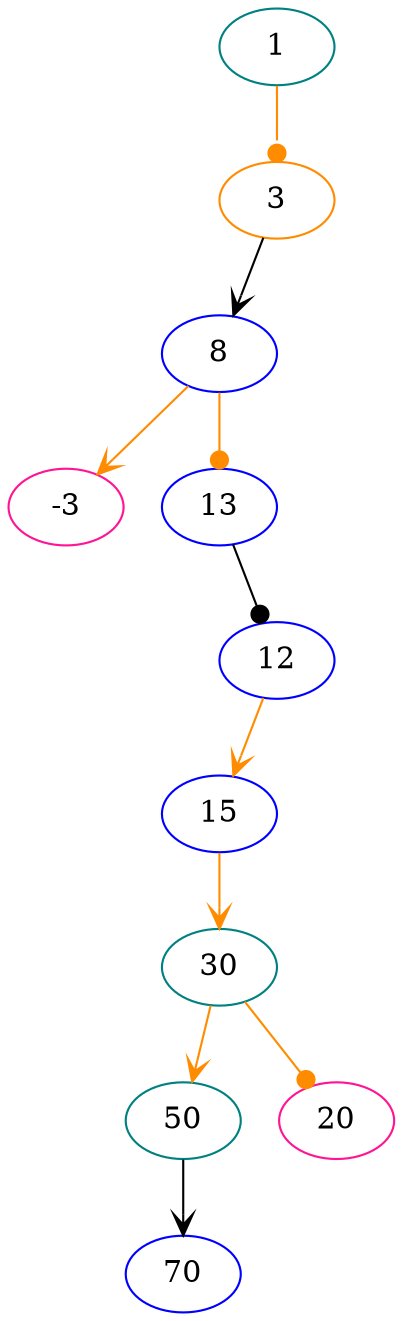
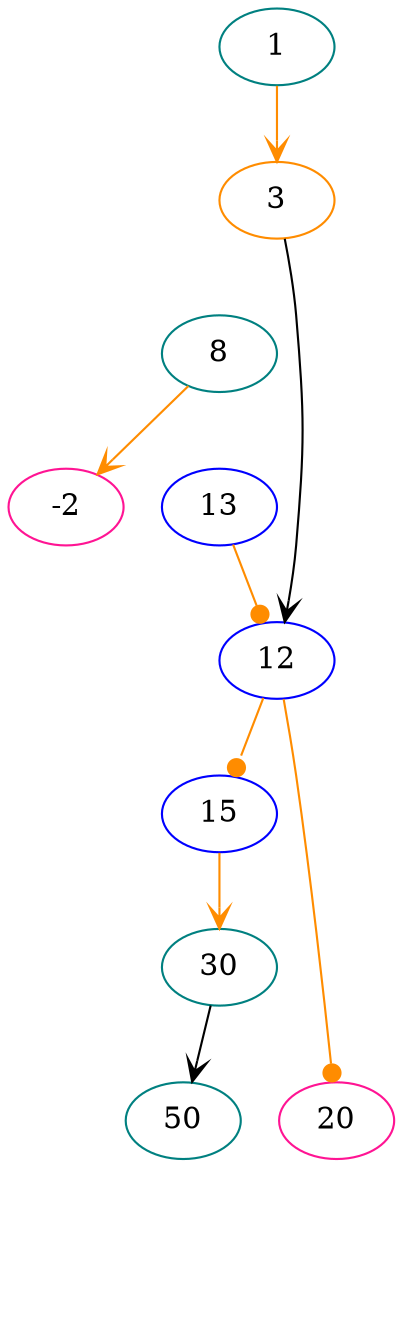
(277, 113) -> (277, 113)
(252, 267) -> (302, 420)
(219, 354) -> (219, 354)
(219, 422) -> none
(66, 507) -> (66, 507)
(245, 575) -> (245, 575)
(252, 727) -> (252, 727)
(204, 1033) -> (204, 1033)
(273, 1037) -> (310, 881)
(183, 1274) -> none
